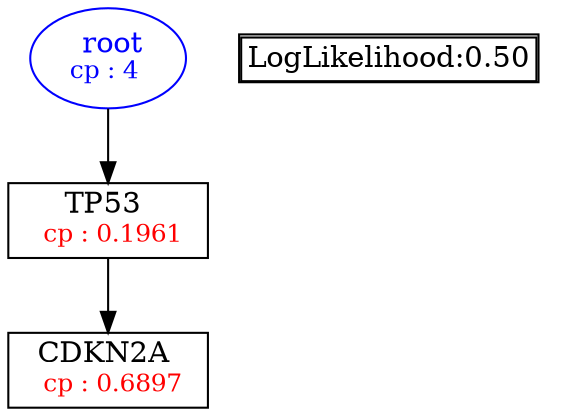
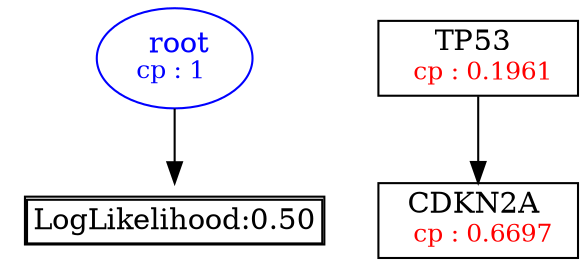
(108, 71) -> (175, 71)
(108, 135) -> (175, 135)
(113, 384) -> (483, 234)
